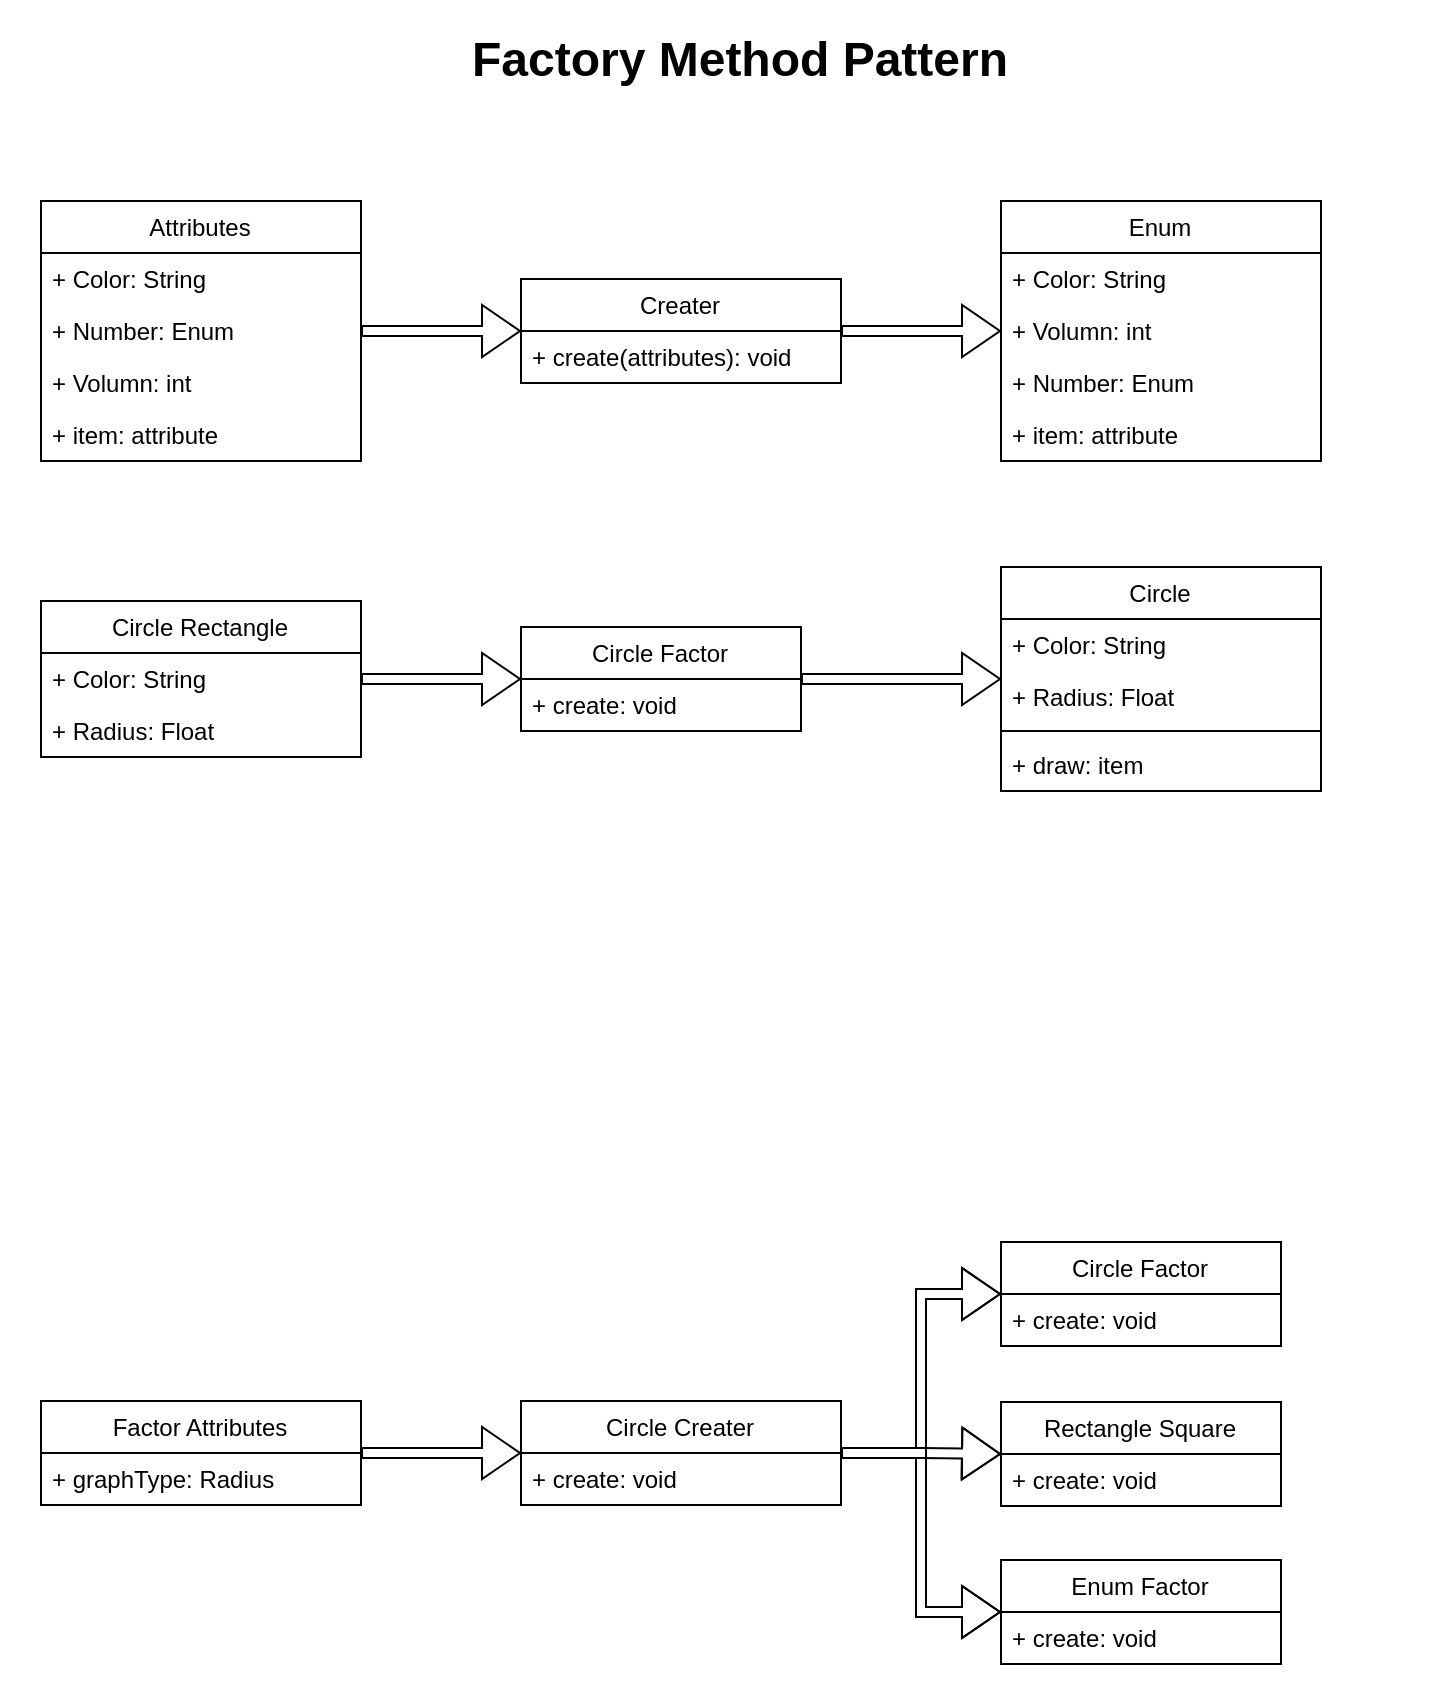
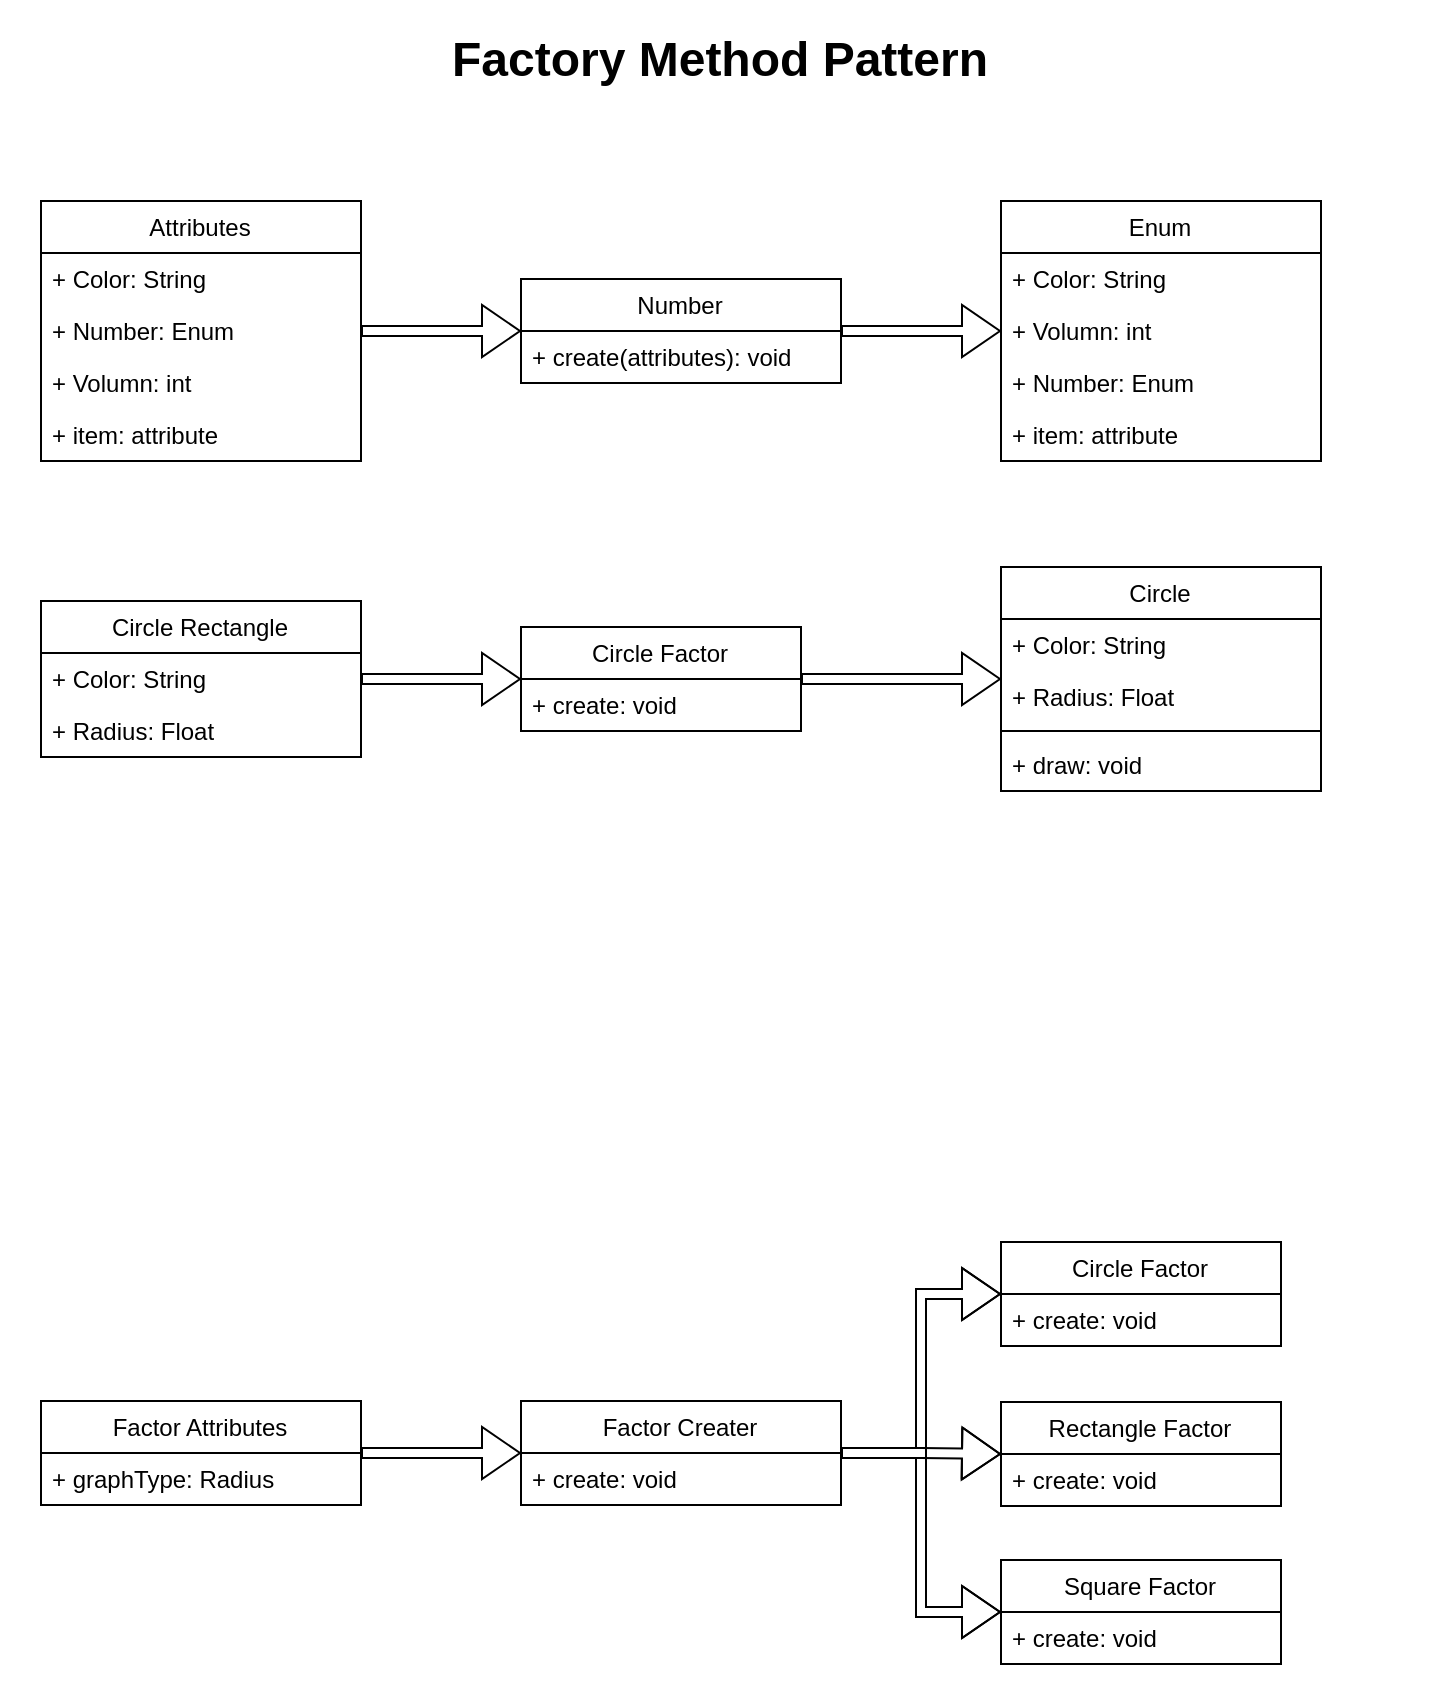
(741, 61) -> (721, 61)
(680, 306) -> (680, 306)
(1080, 766) -> (1080, 766)
(680, 1428) -> (680, 1428)
(1140, 1429) -> (1140, 1429)
(1140, 1587) -> (1140, 1587)
